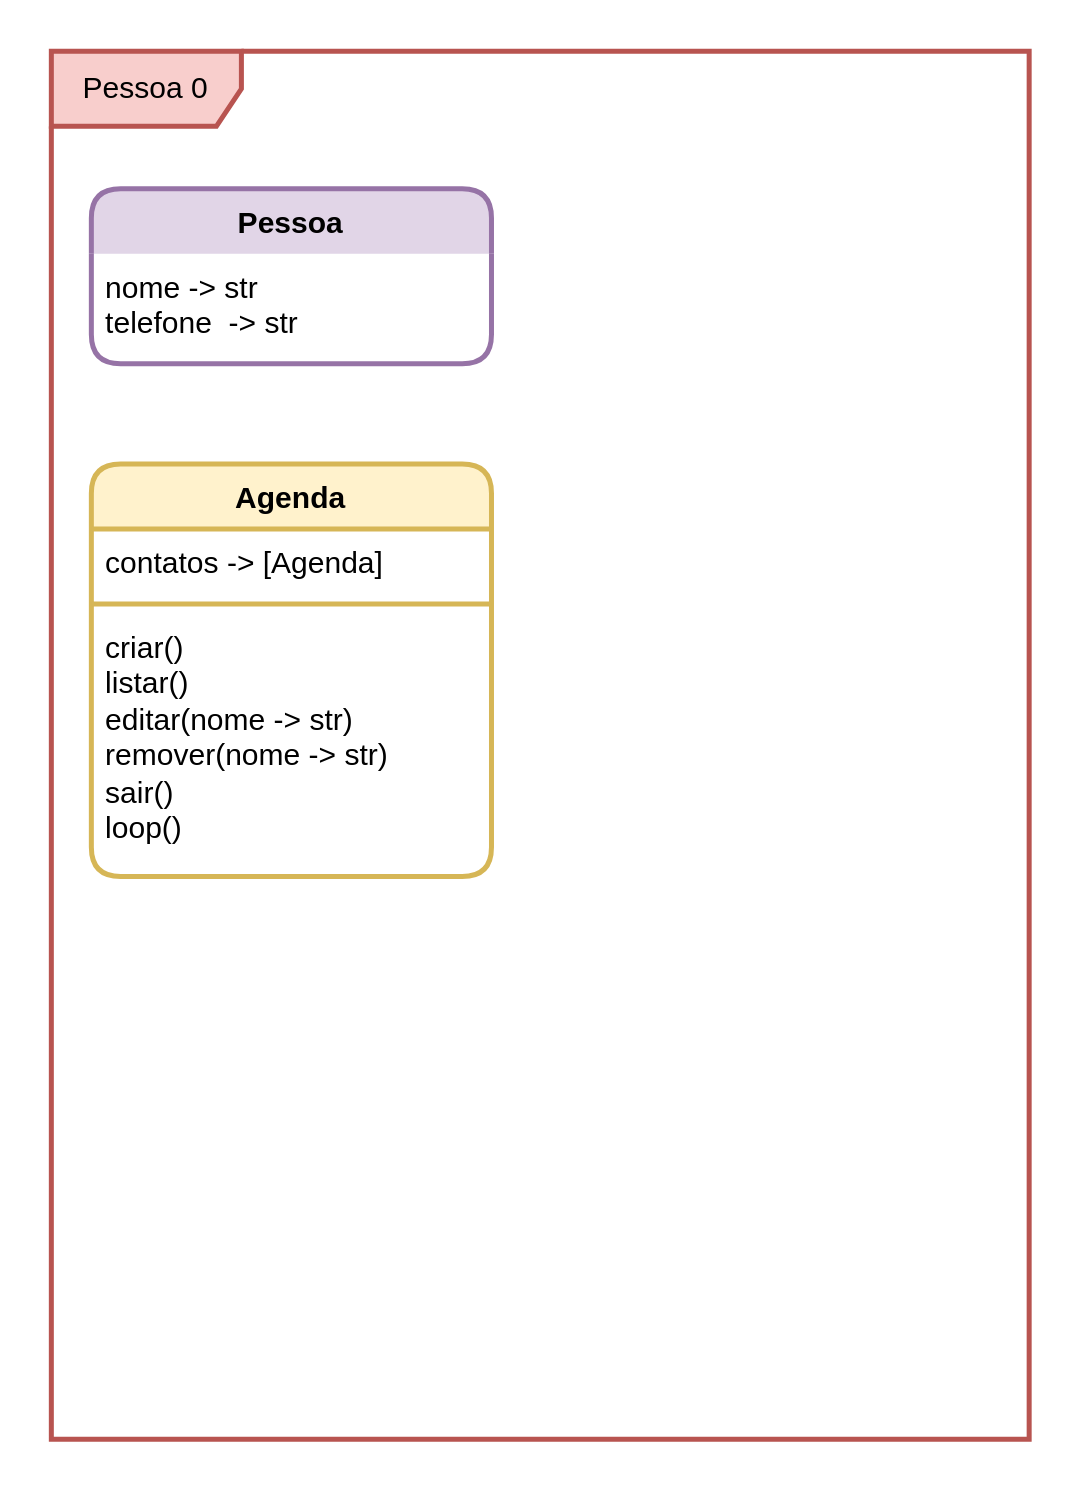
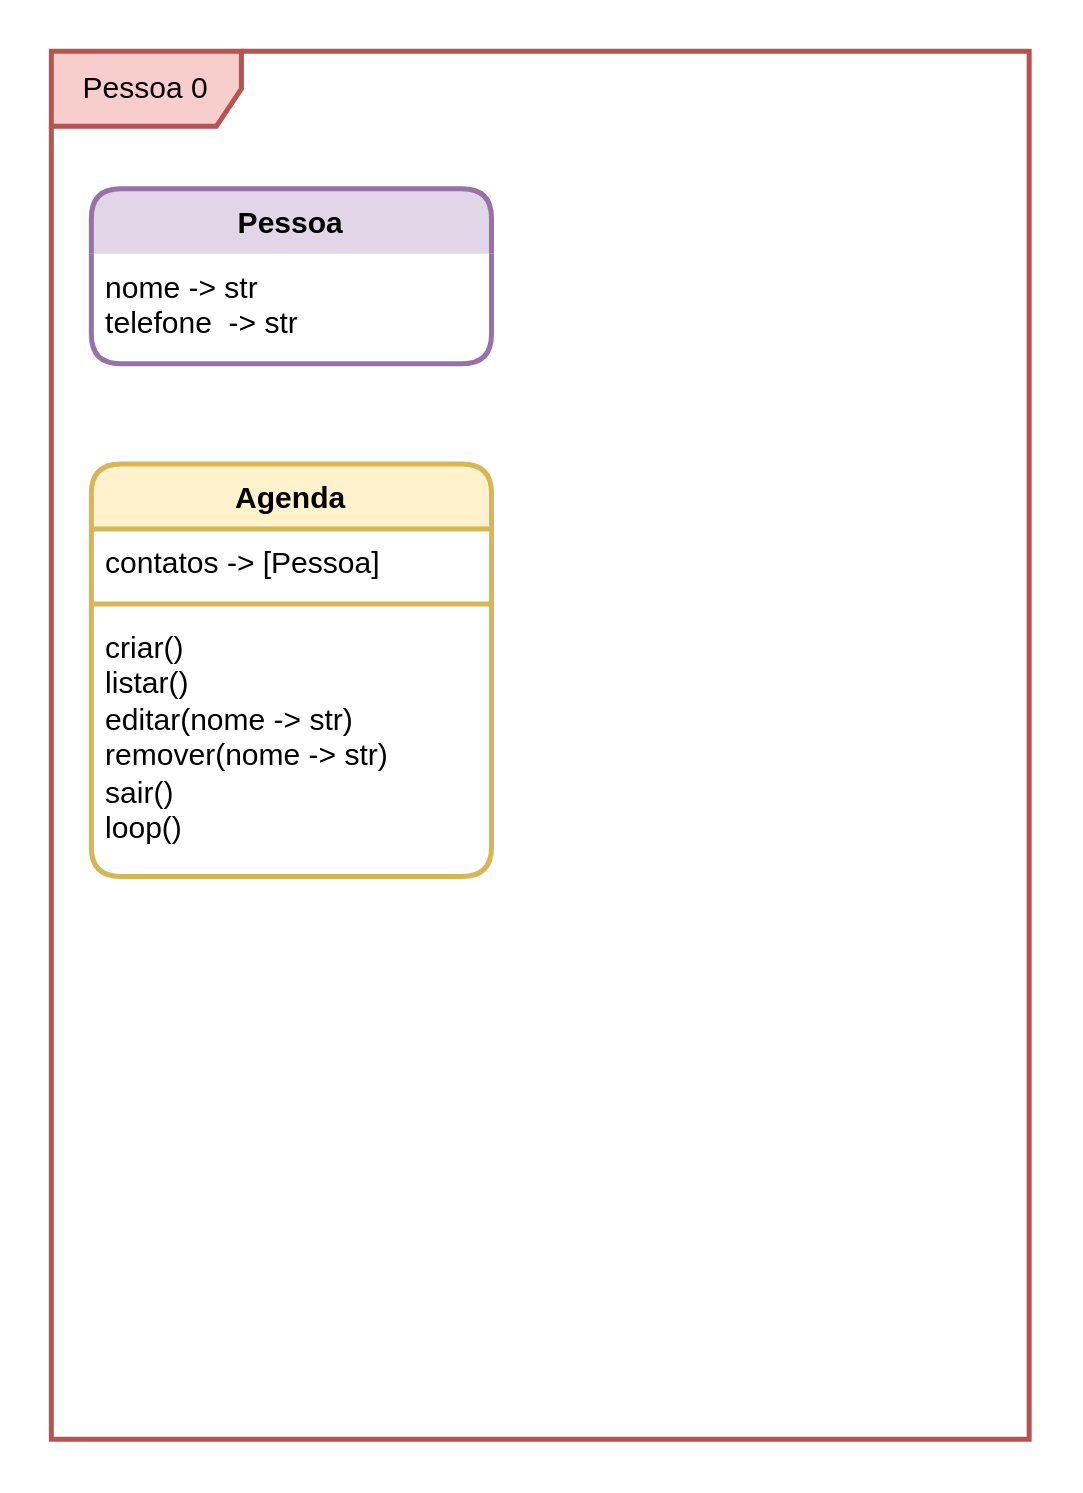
(266, 564) -> (266, 564)
